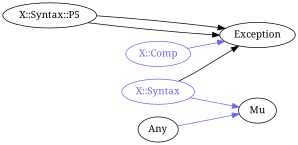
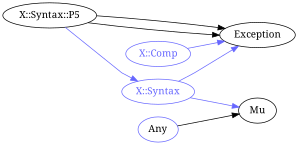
none -> (98, 53)
(206, 66) -> (206, 66)
(205, 121) -> (205, 121)
(158, 130) -> (158, 130)
